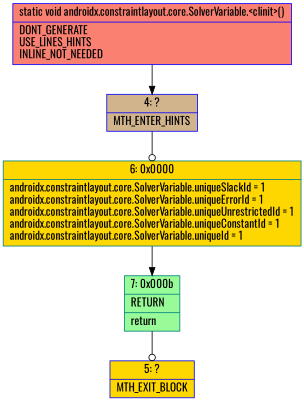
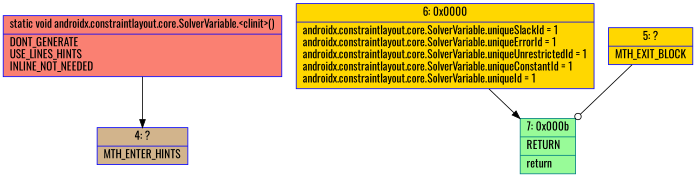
(152, 143) -> none
(152, 204) -> (445, 46)
(152, 343) -> (606, 89)
